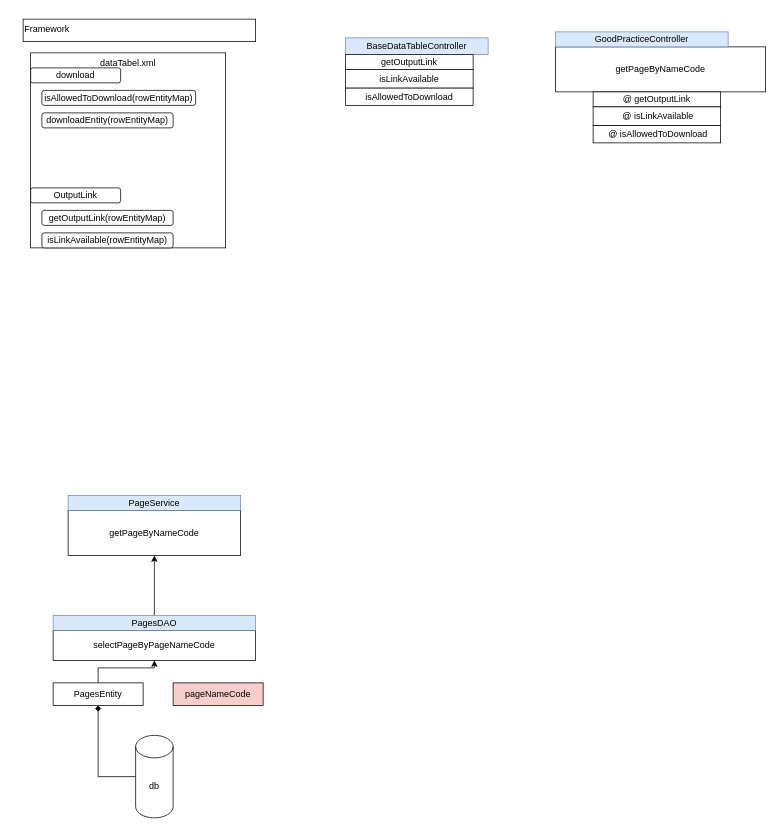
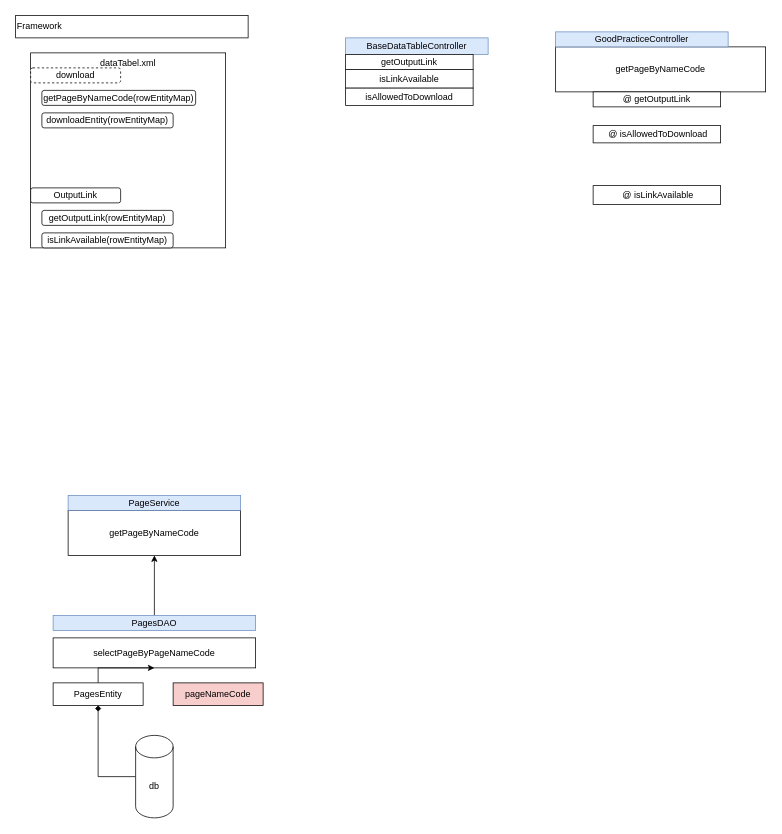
(139, 30) -> (132, 27)
(75, 75) -> (75, 75)
(119, 98) -> (119, 98)
(657, 116) -> (657, 195)
(154, 645) -> (154, 653)
